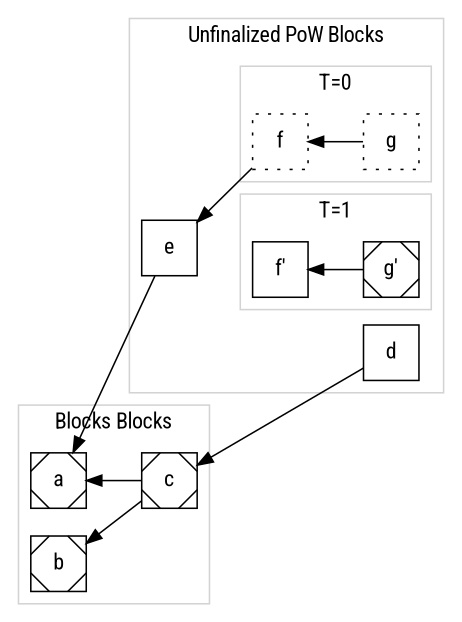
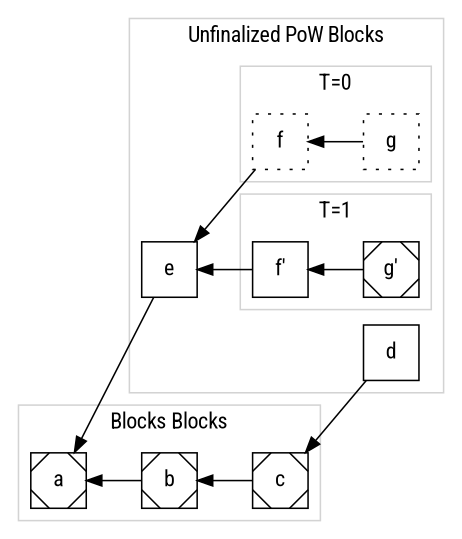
none -> (230, 270)
(122, 481) -> (122, 481)
